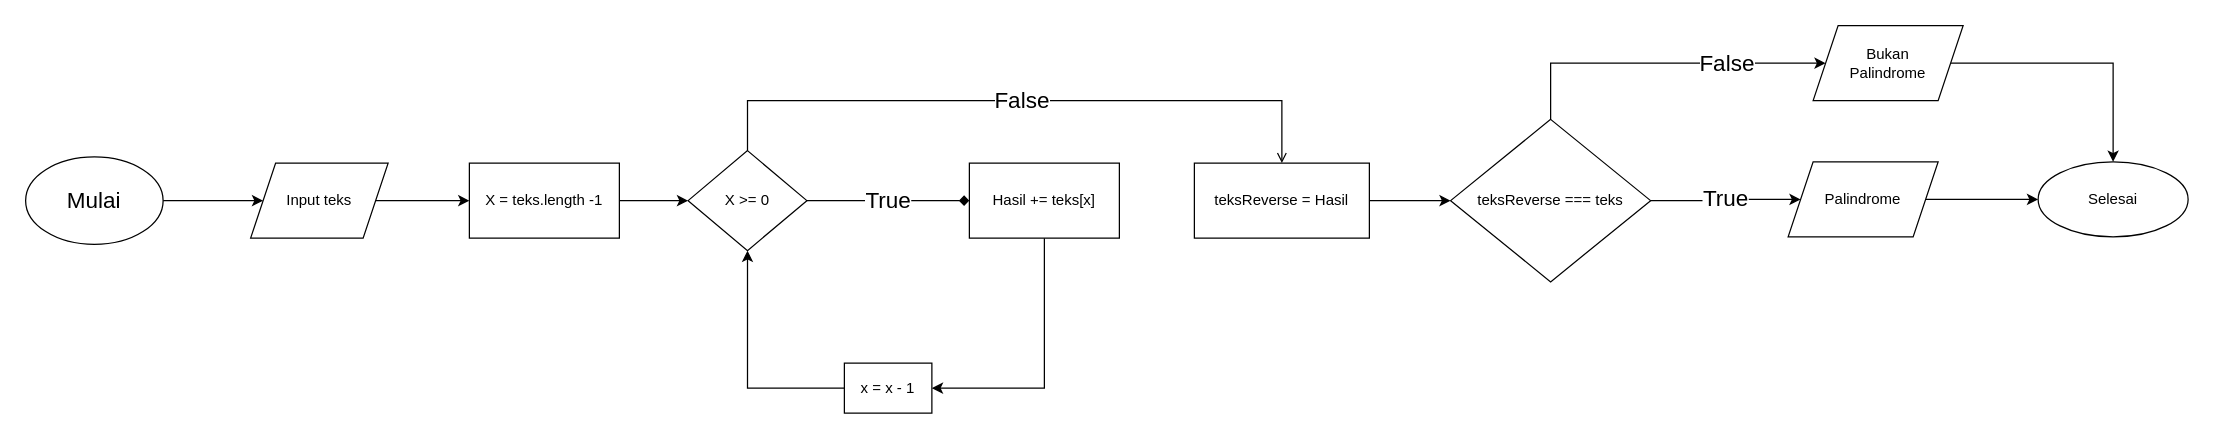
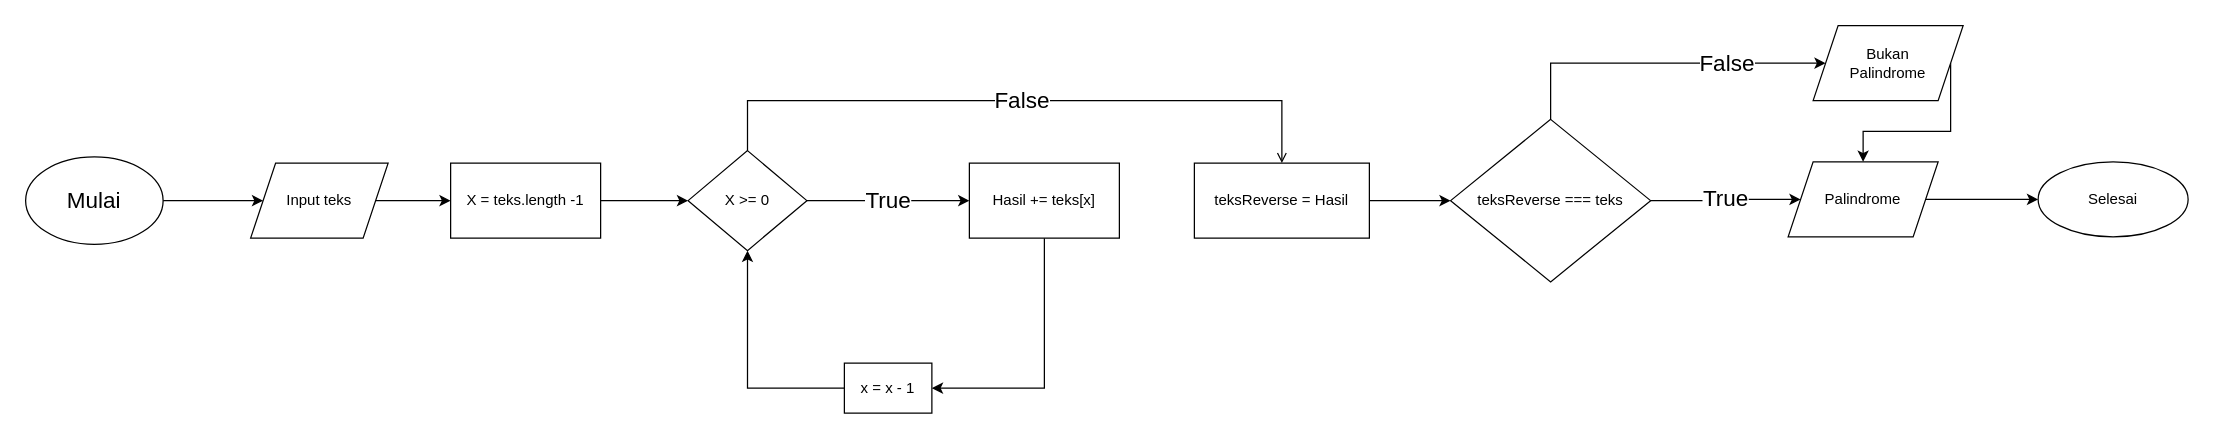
(2077, 63) -> (1931, 131)
(544, 201) -> (526, 201)
(958, 201) -> (959, 201)
